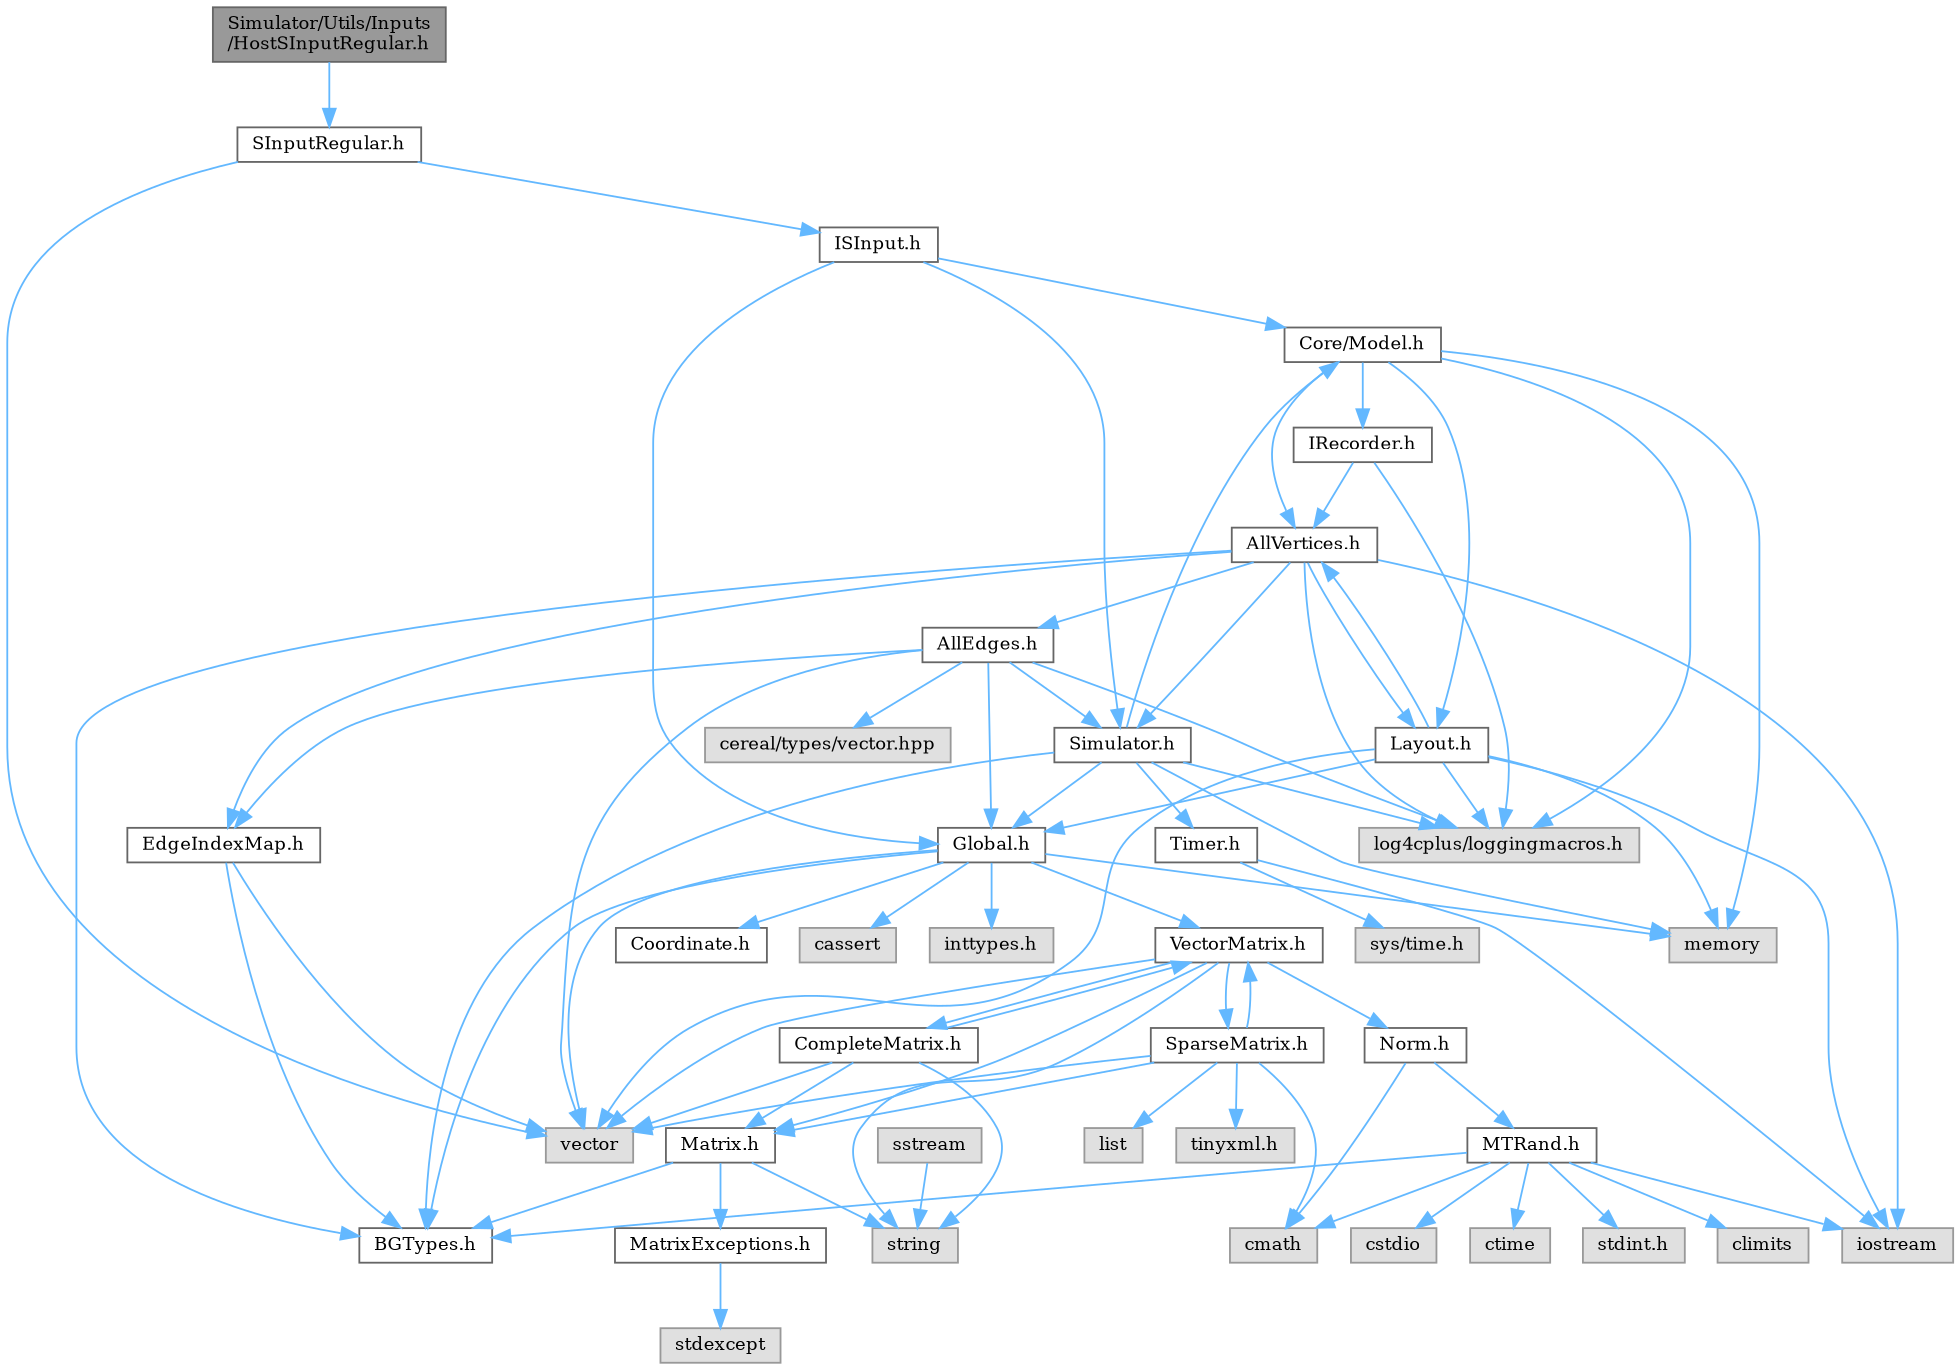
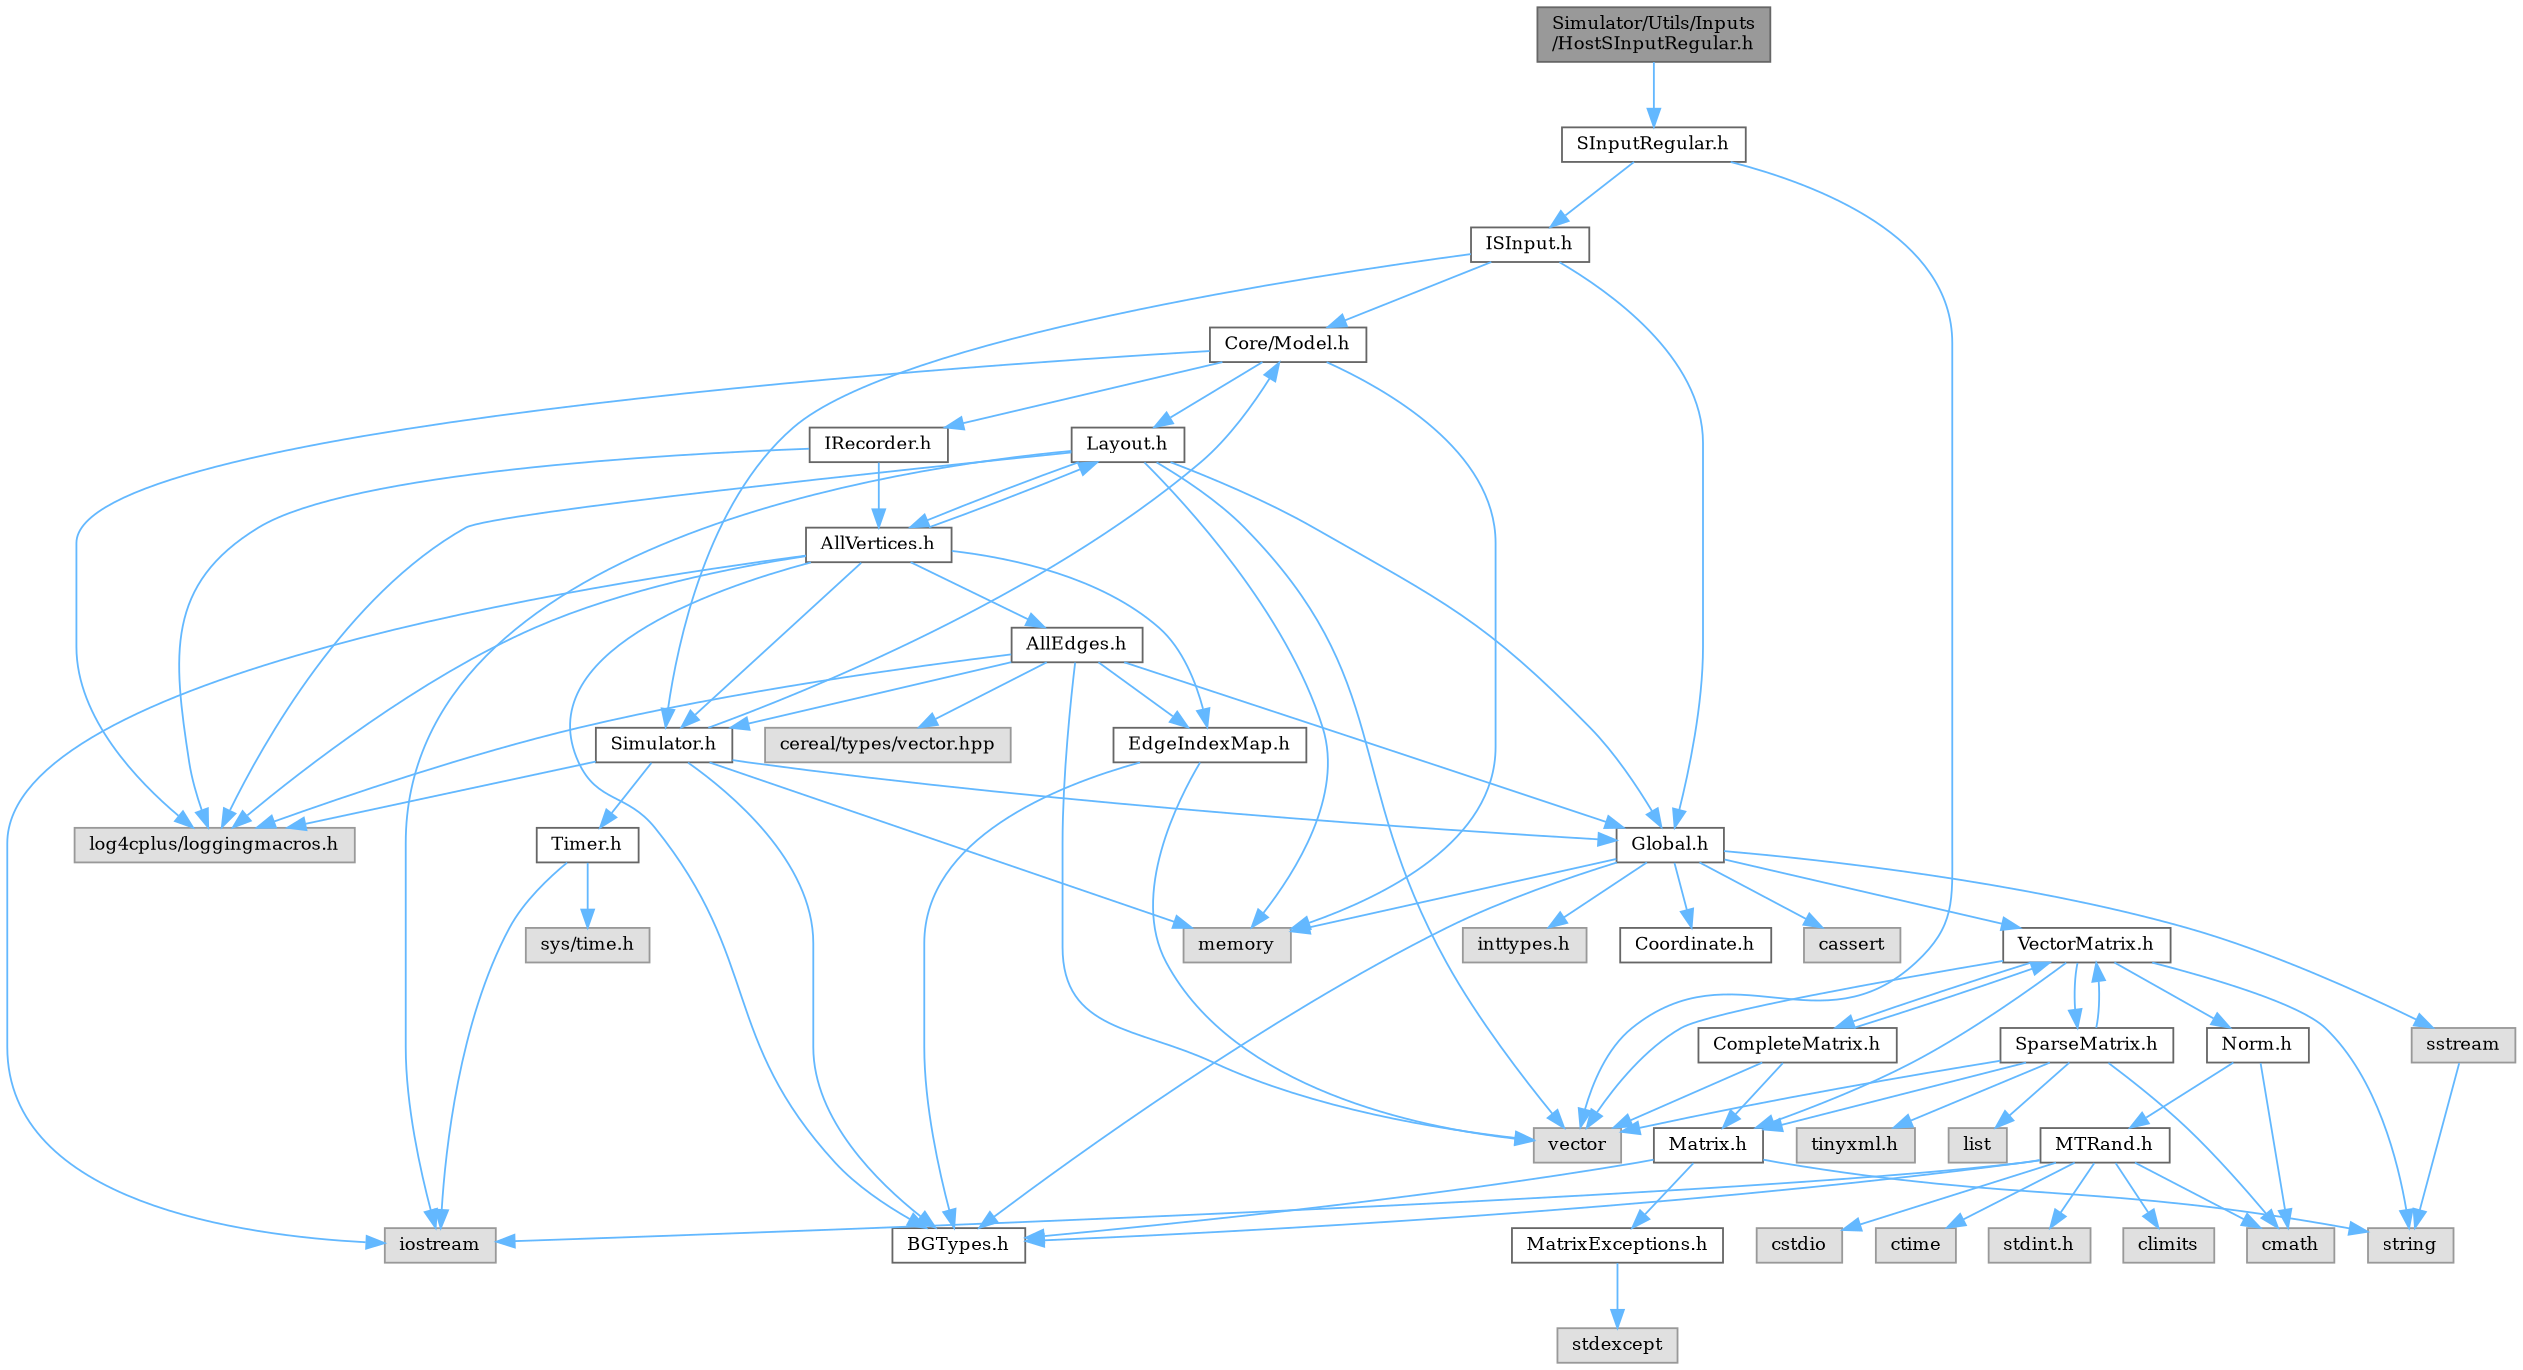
(1275, 434) -> none
(599, 928) -> (2079, 902)
(997, 1129) -> none
